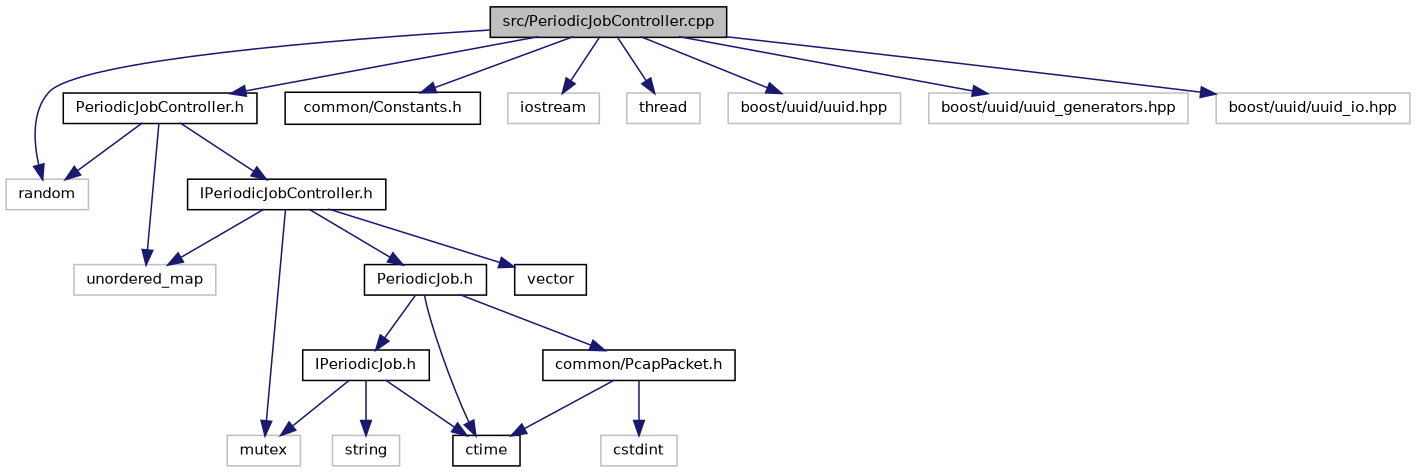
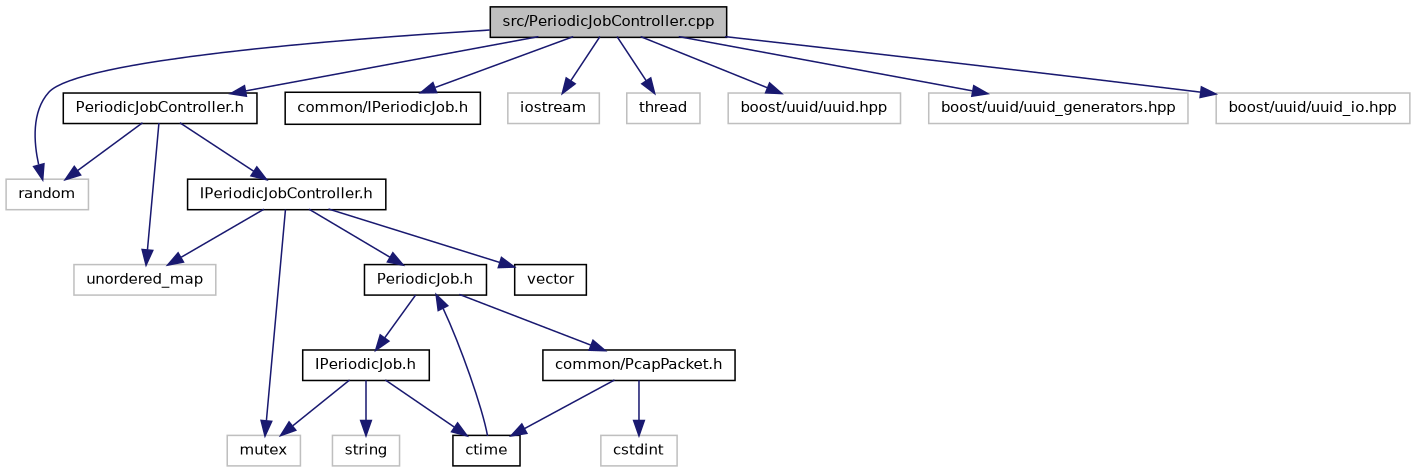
(383, 108) -> (383, 108)
(444, 359) -> (468, 371)
